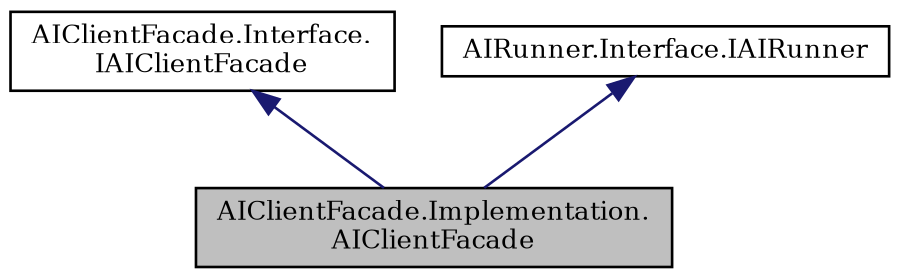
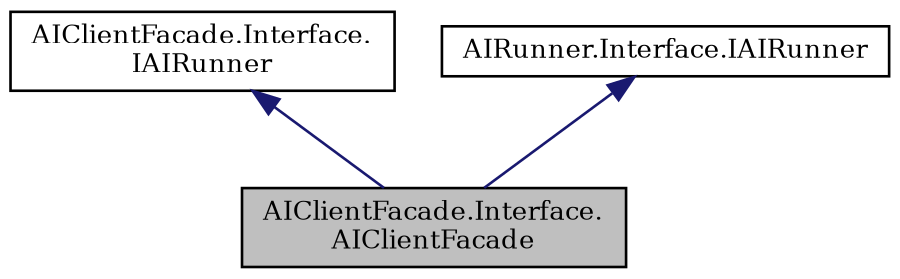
(203, 51) -> (203, 51)
(434, 228) -> (434, 228)
